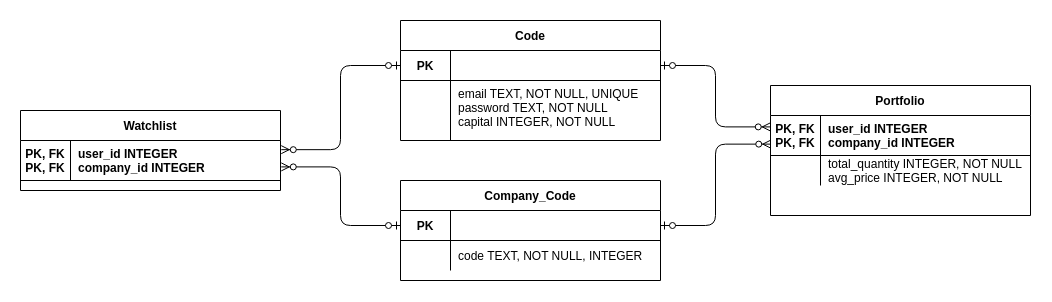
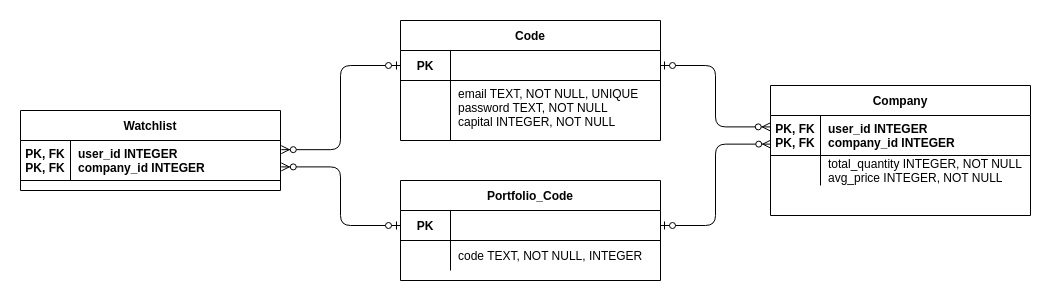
(900, 101) -> (900, 101)
(530, 196) -> (530, 196)
